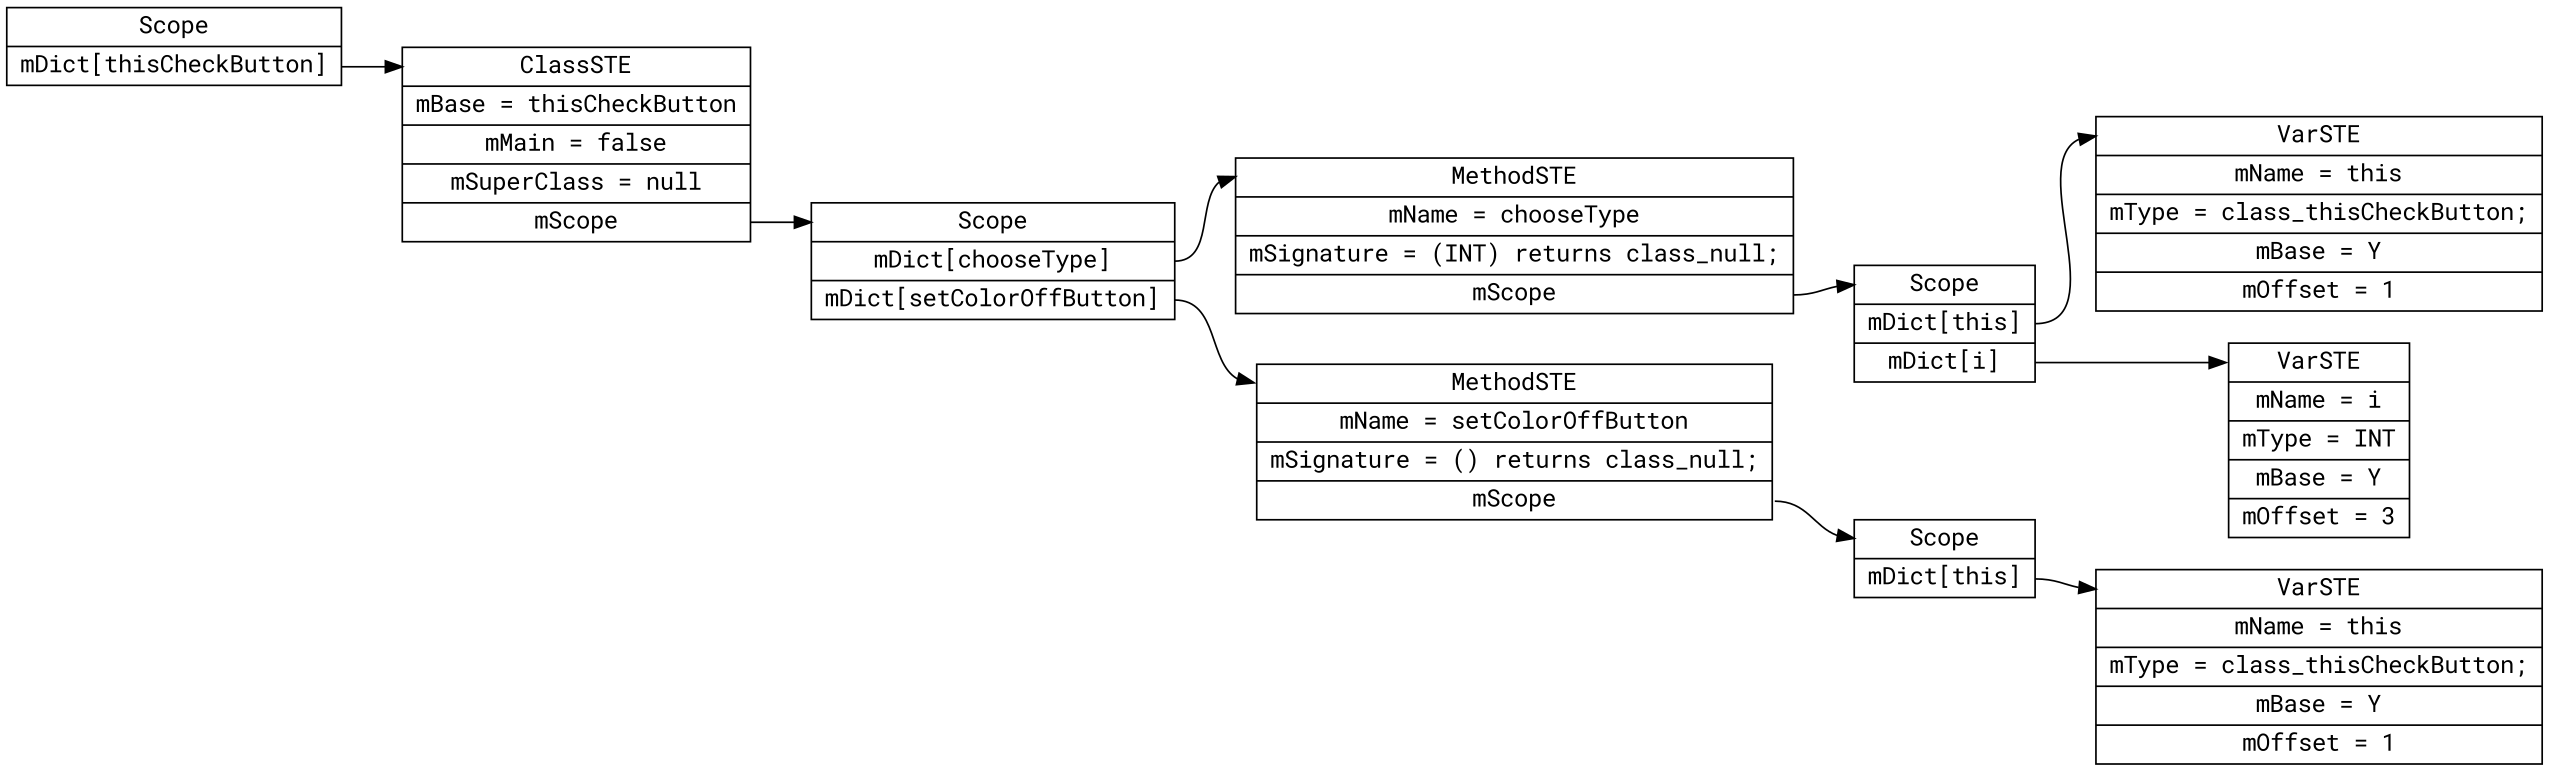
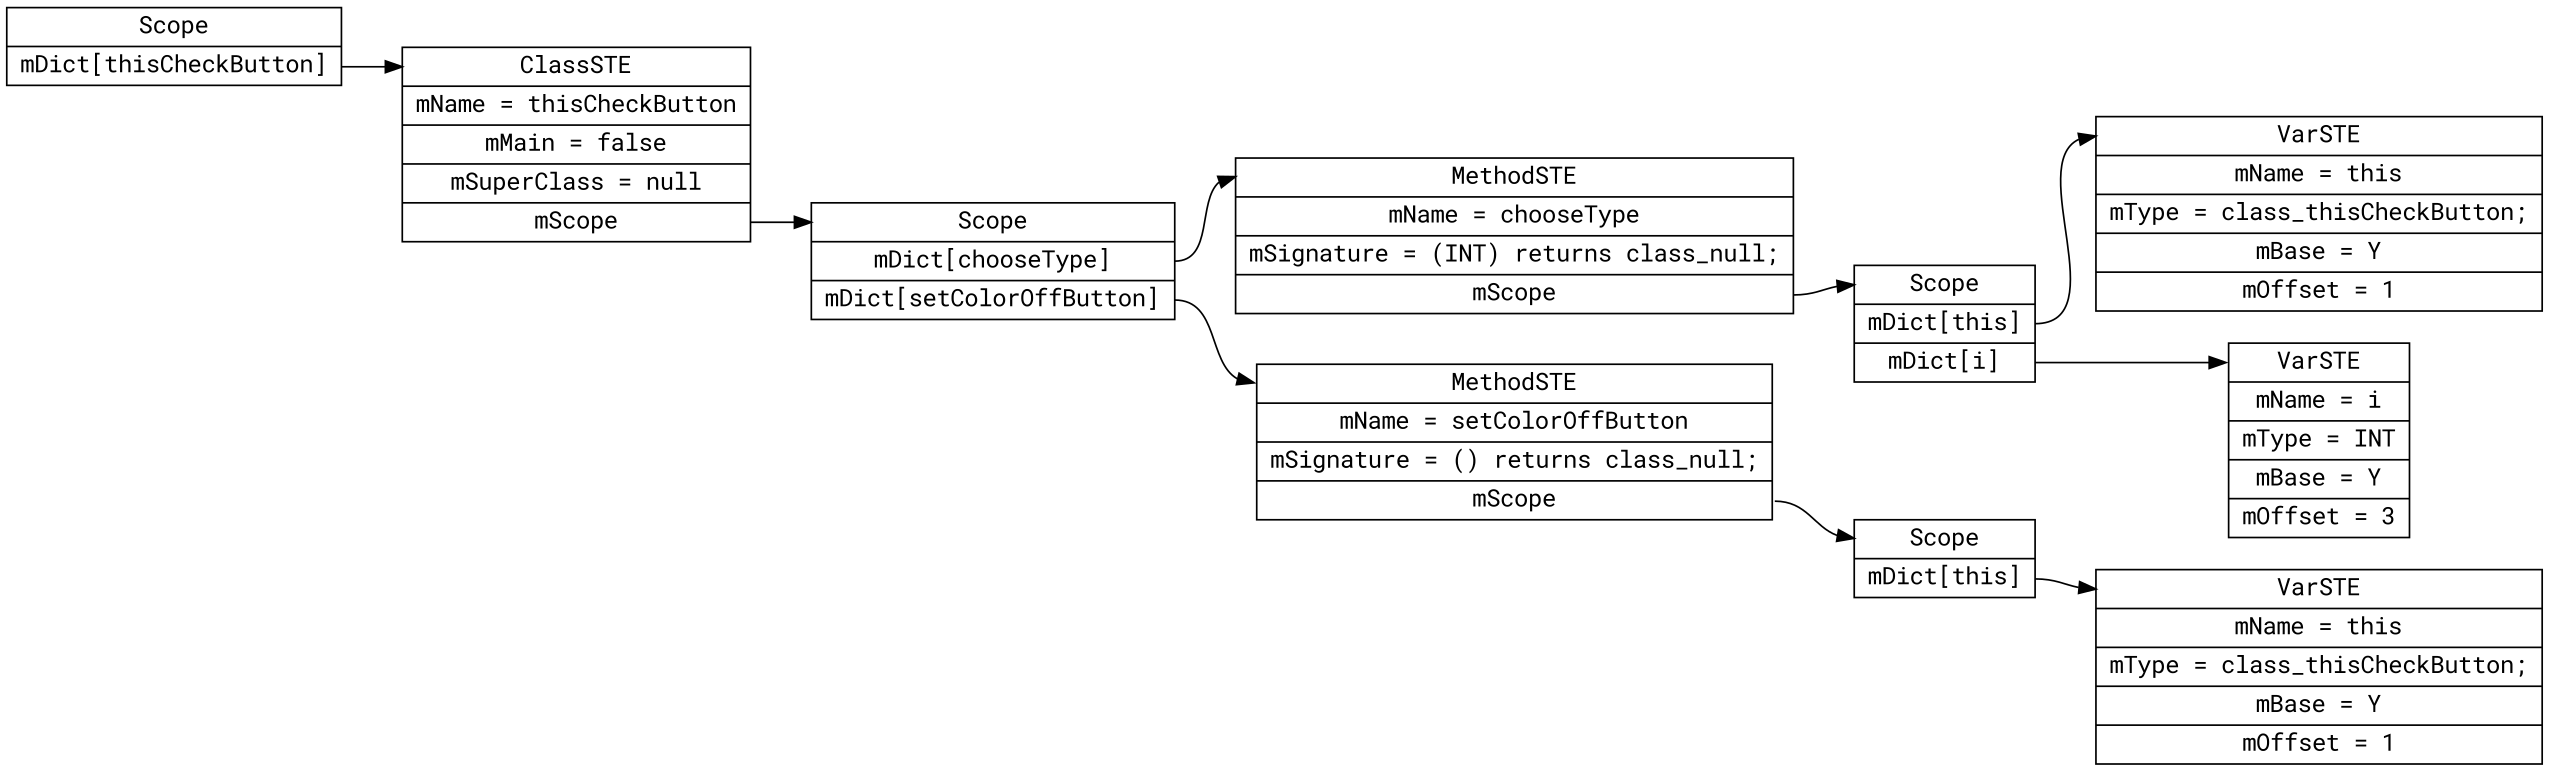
(576, 105) -> (576, 105)
